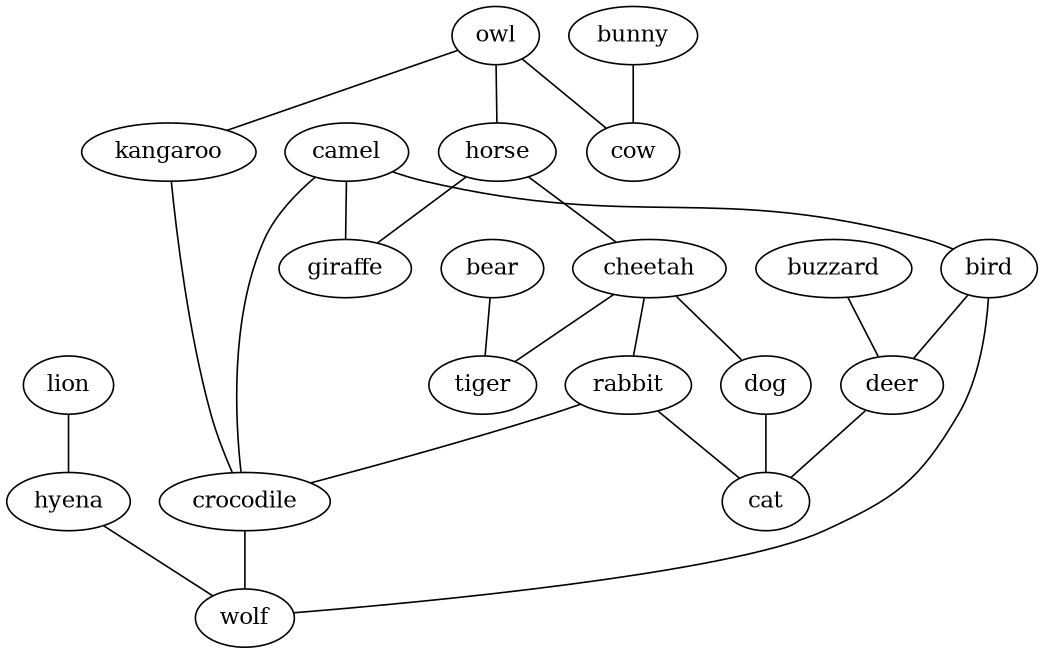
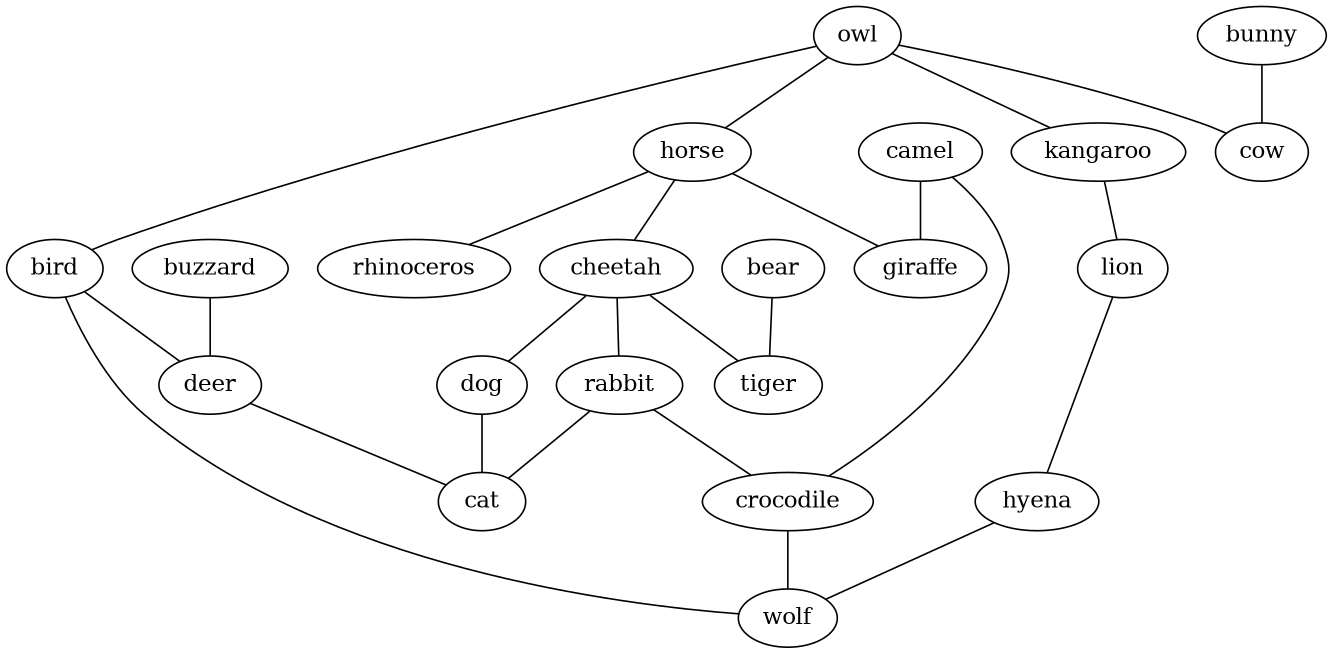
(674, 207) -> (451, 137)
none -> (414, 269)
(192, 329) -> (1111, 211)
